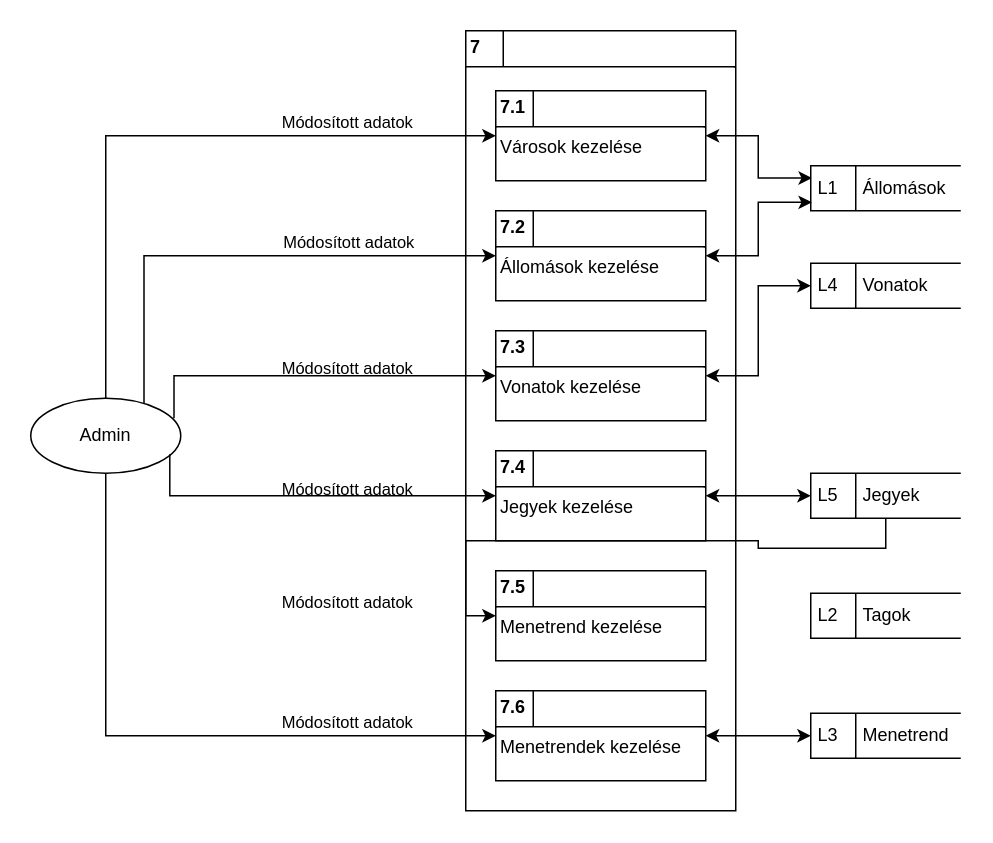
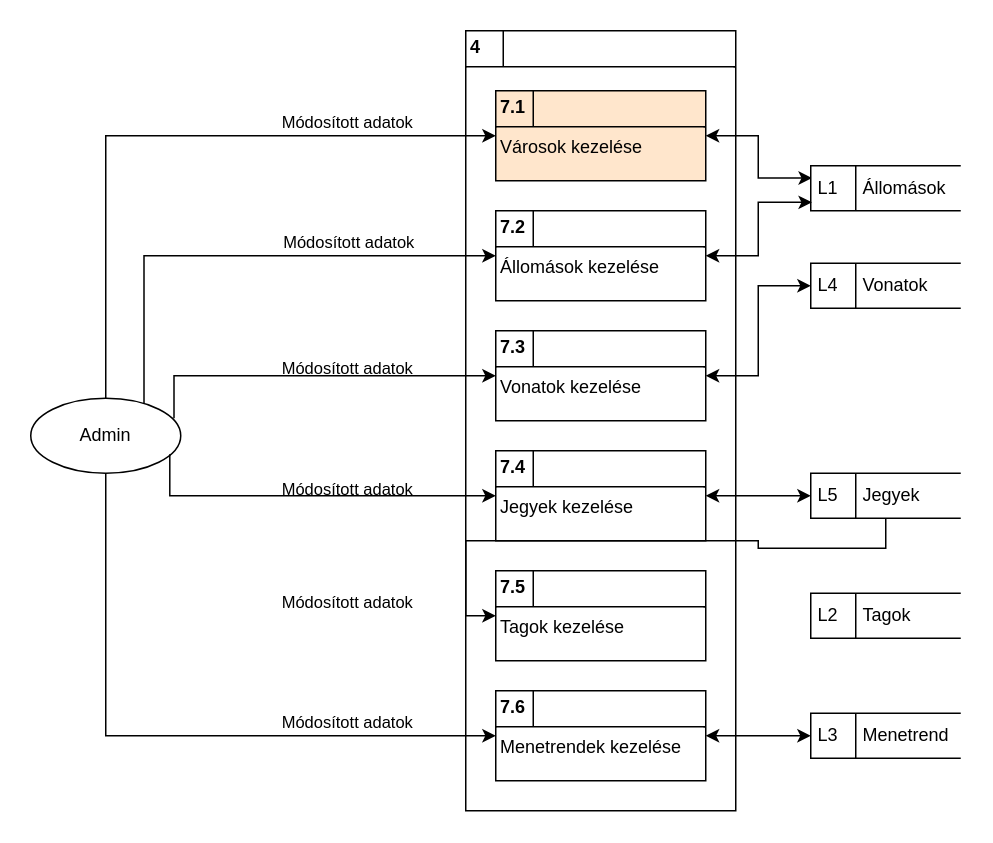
(471, 42) -> (471, 42)
(601, 136) -> (601, 136)
(582, 592) -> (562, 592)
